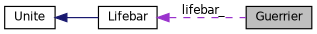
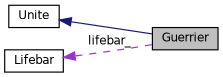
(83, 18) -> (112, 28)
